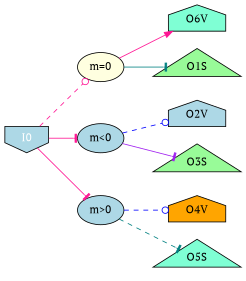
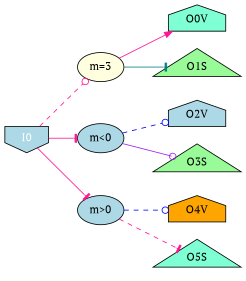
(197, 19) -> (197, 19)
(101, 67) -> (101, 67)
(147, 150) -> (147, 150)
(148, 233) -> (148, 233)
